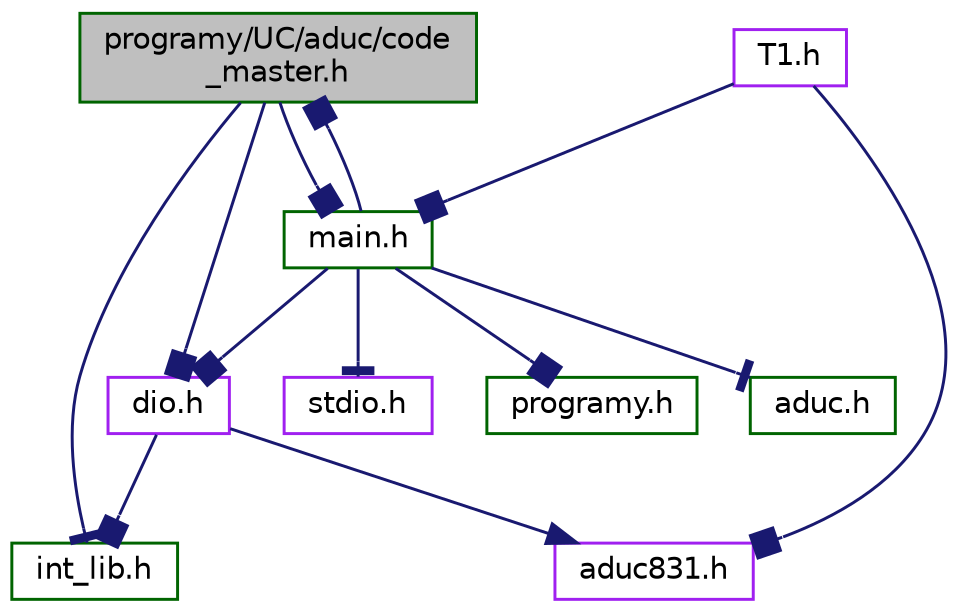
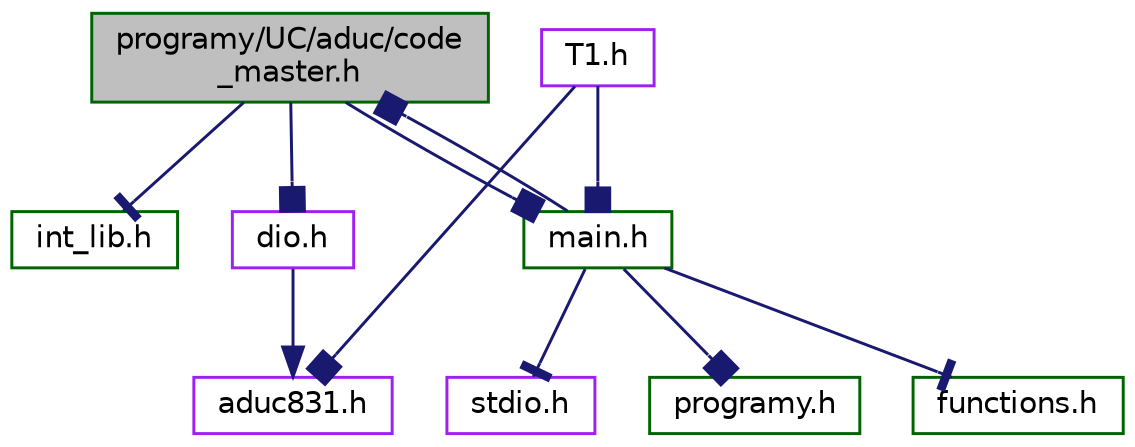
(275, 313) -> none
(823, 405) -> (1018, 405)
(138, 475) -> none
